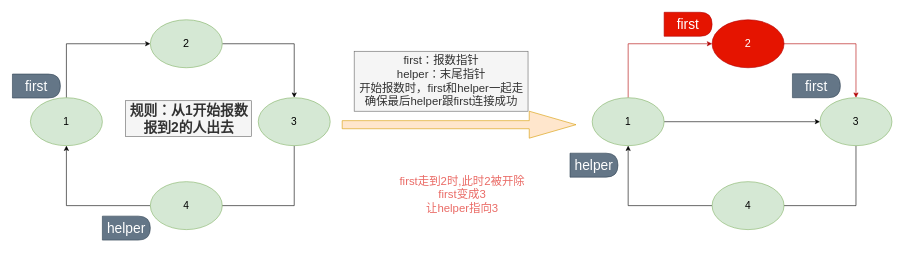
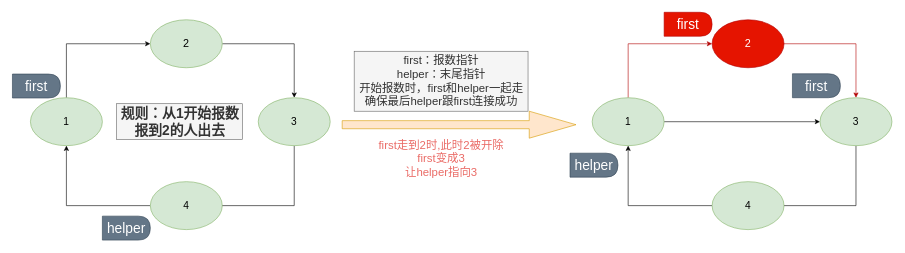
(188, 119) -> (179, 122)
(462, 195) -> (441, 159)
